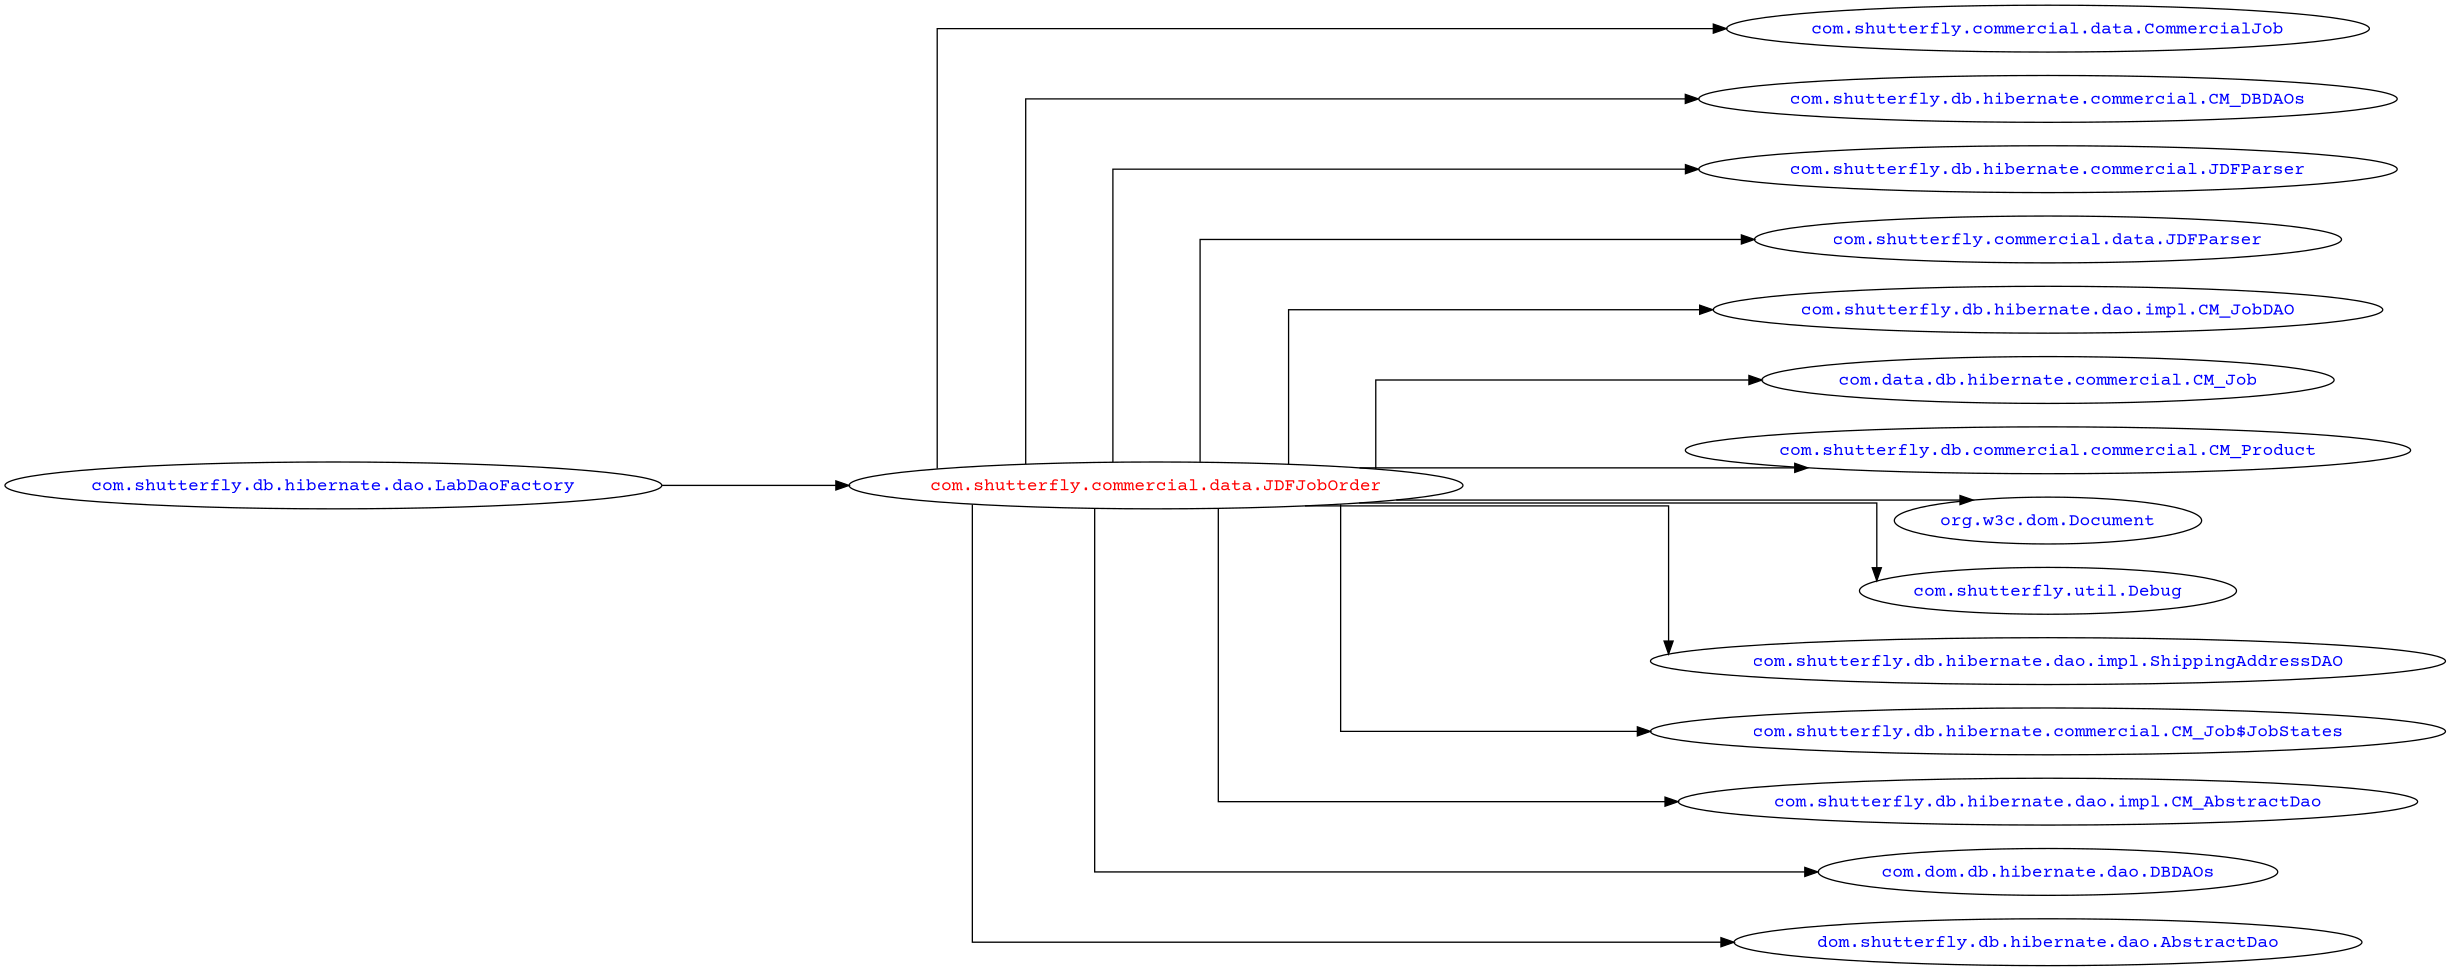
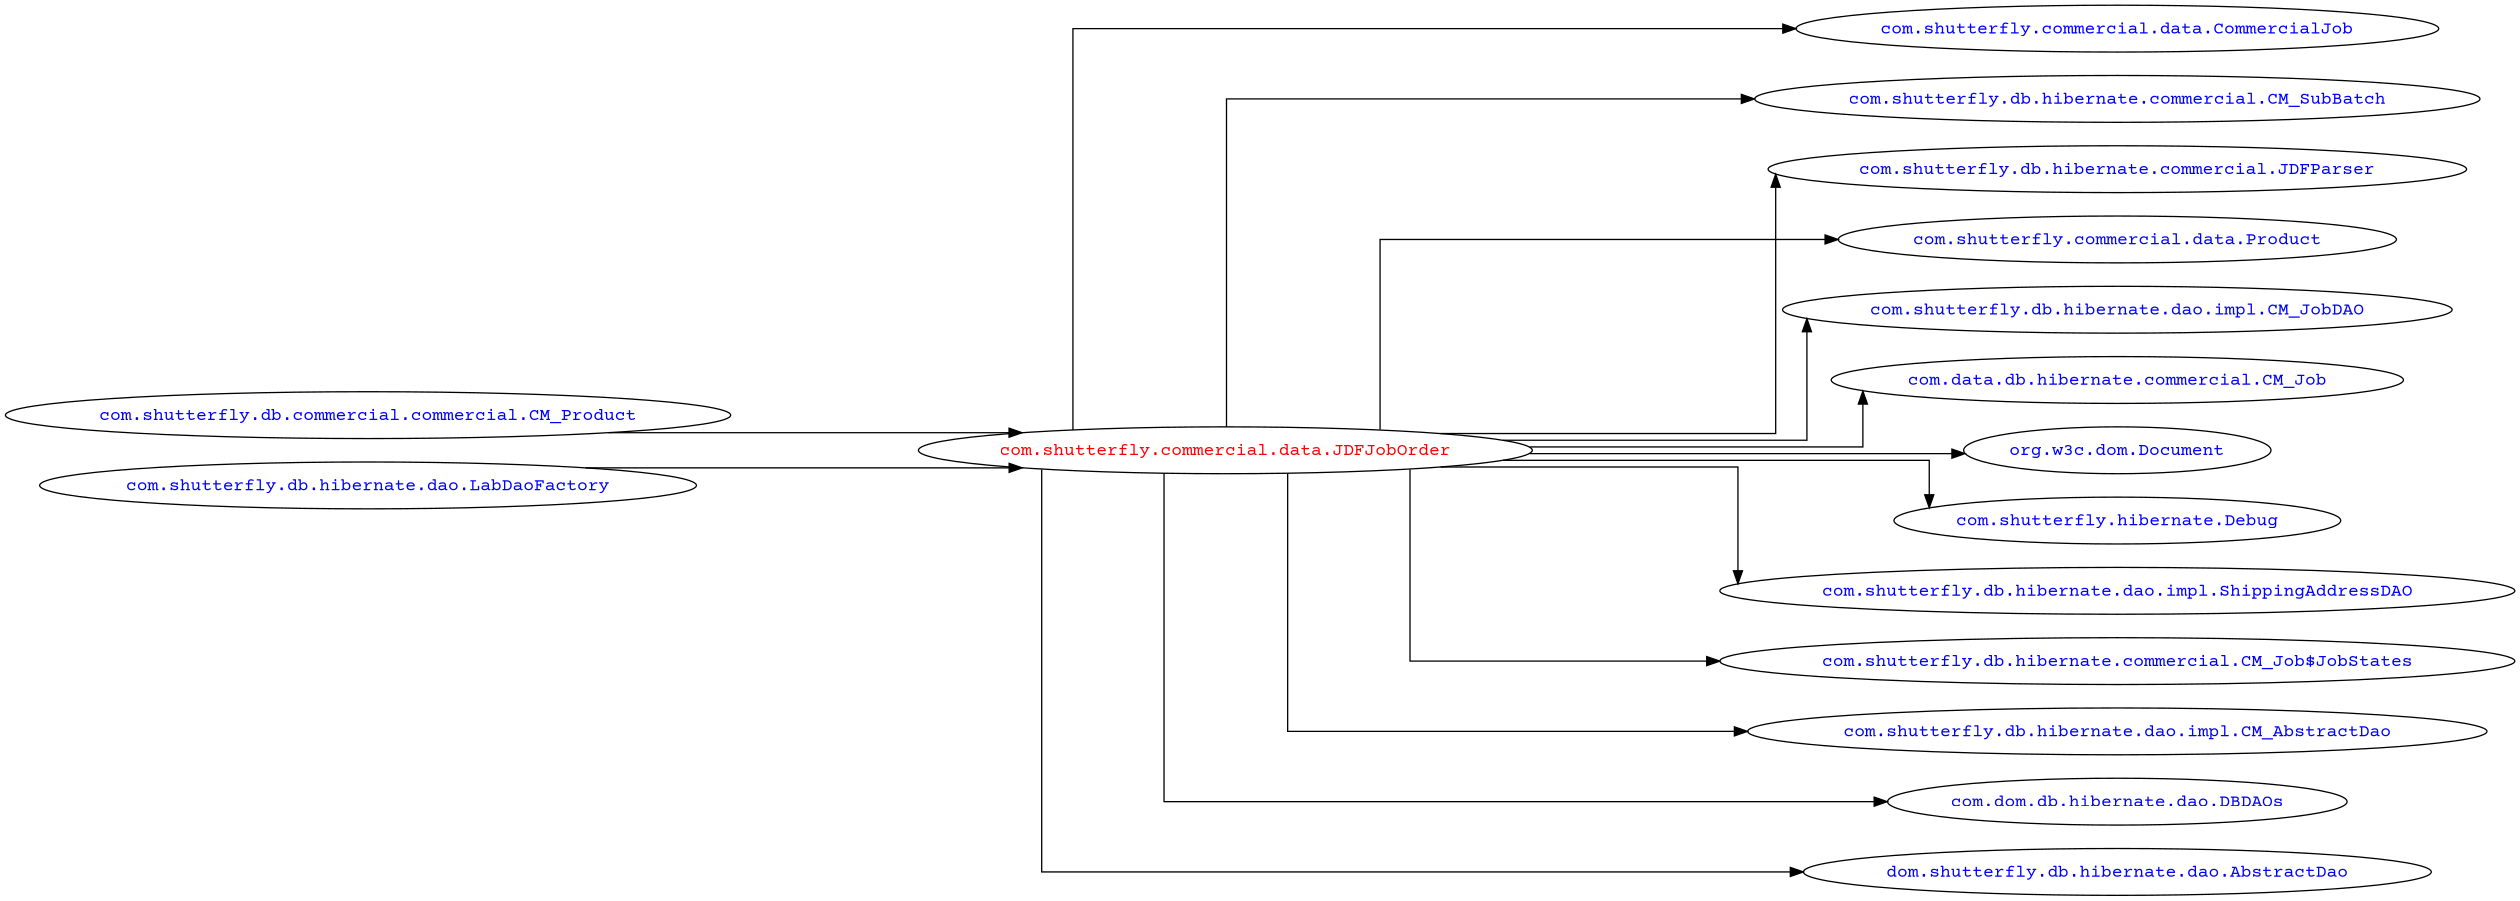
(2048, 99) -> (2117, 99)
(2048, 239) -> (2117, 239)
(1577, 468) -> (809, 433)
(2048, 591) -> (2117, 521)
